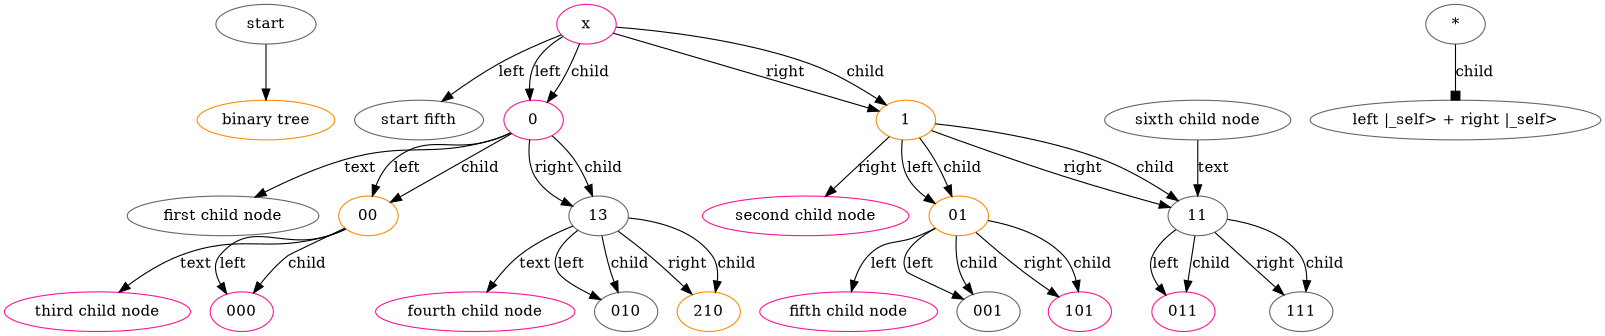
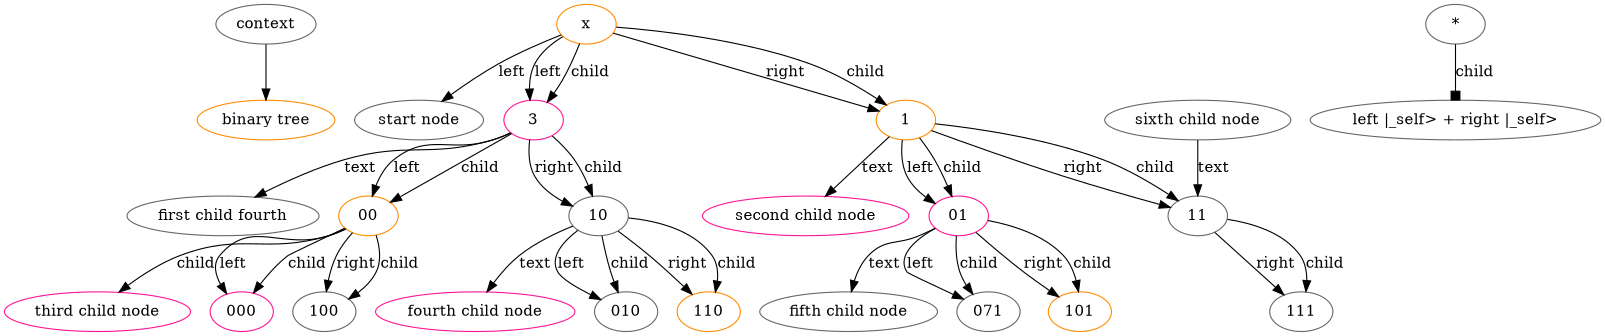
(266, 24) -> (266, 24)
(586, 24) -> (586, 24)
(419, 120) -> (419, 120)
(534, 120) -> (534, 120)
(878, 168) -> (878, 168)
(223, 216) -> (223, 216)
(599, 216) -> (599, 216)
(959, 216) -> (959, 216)
(196, 264) -> (196, 264)
(884, 264) -> (884, 264)
none -> (324, 312)
(709, 312) -> (709, 312)
(849, 312) -> (849, 312)
(988, 312) -> (988, 312)
(1080, 312) -> (1080, 312)
(1183, 312) -> none
